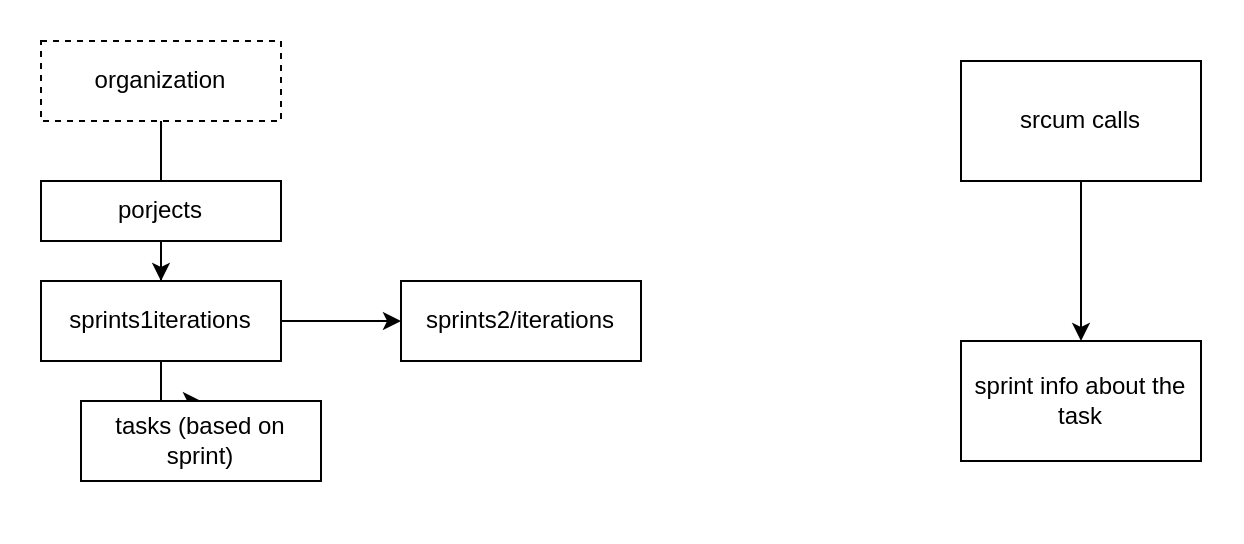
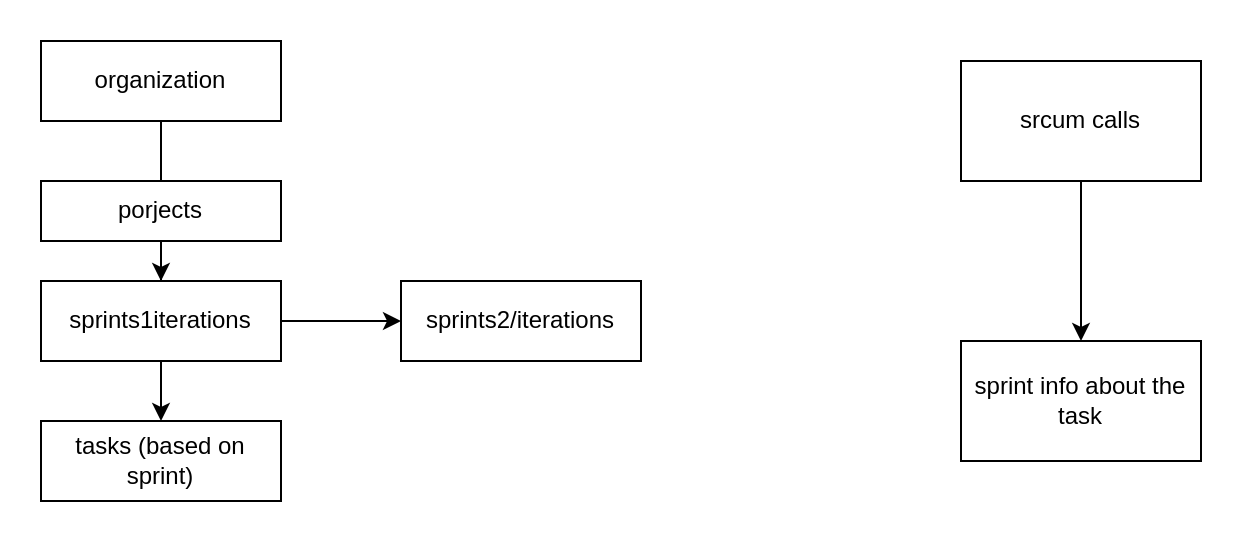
(161, 81) -> (161, 81)
(201, 441) -> (161, 461)
